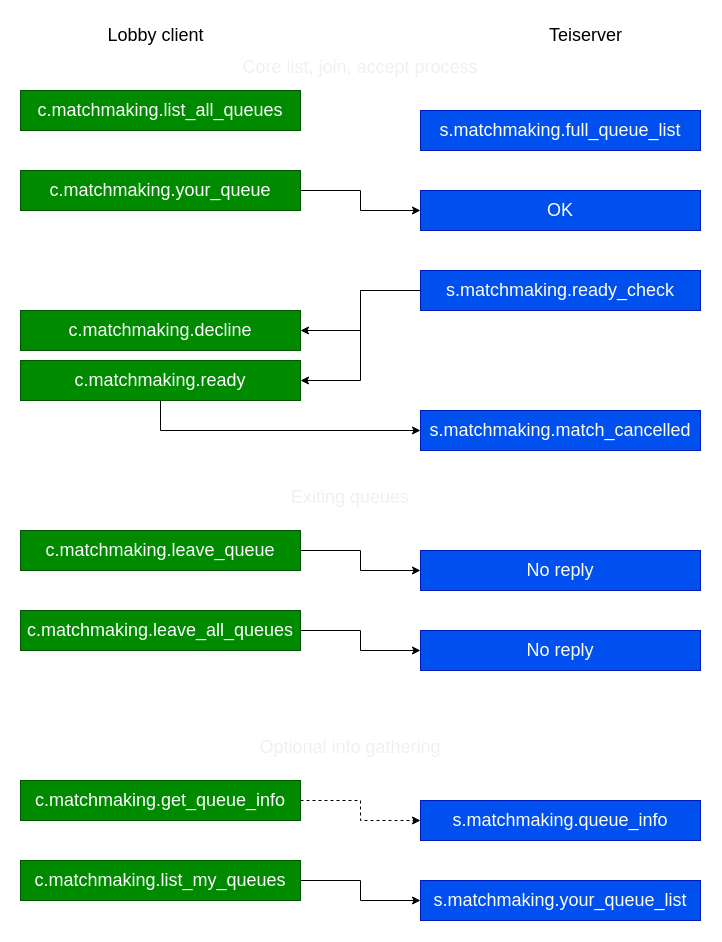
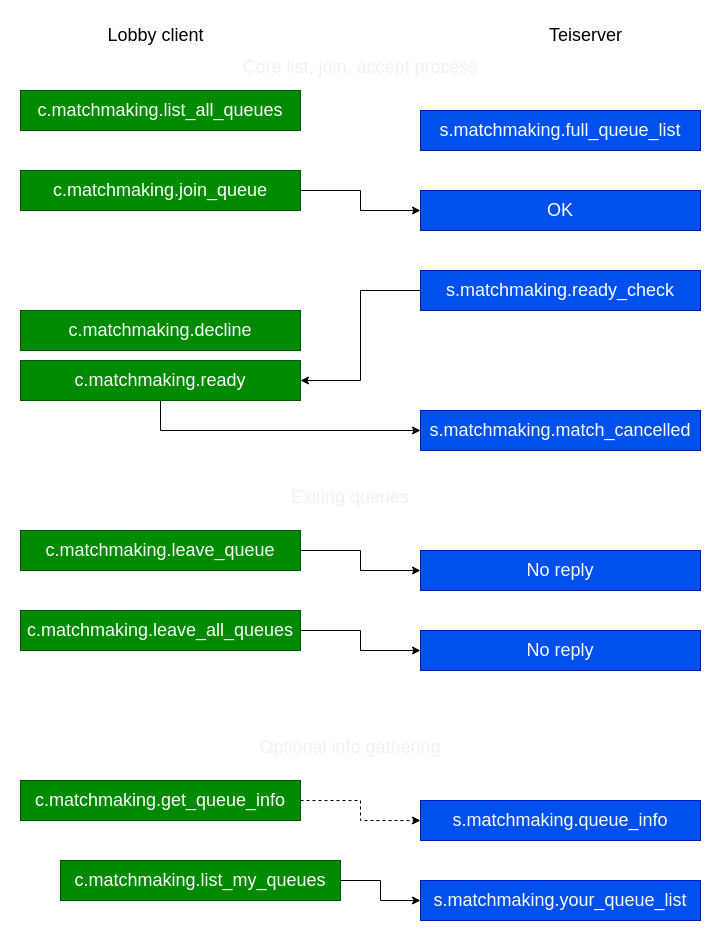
(161, 191) -> (161, 191)
(333, 331) -> none
(161, 881) -> (201, 881)
